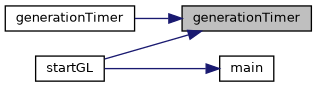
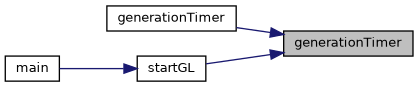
(155, 69) -> (92, 69)
